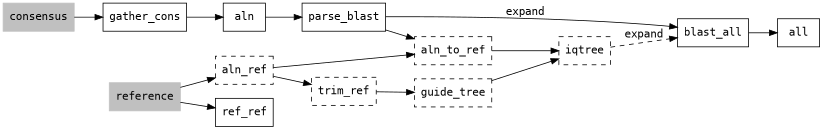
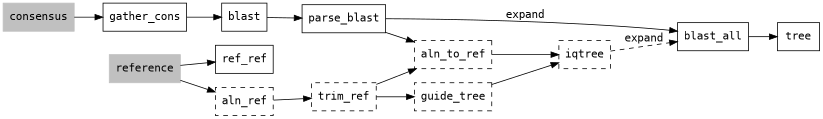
(244, 17) -> (244, 17)
(799, 33) -> (799, 37)
(340, 61) -> (393, 78)
